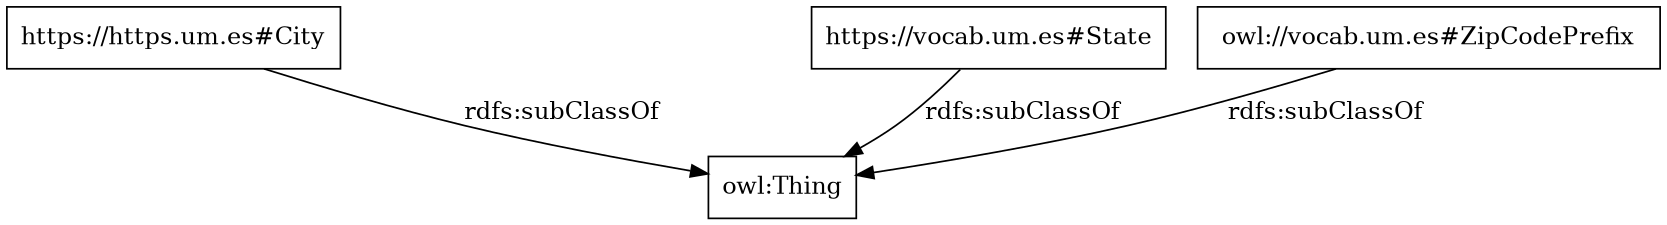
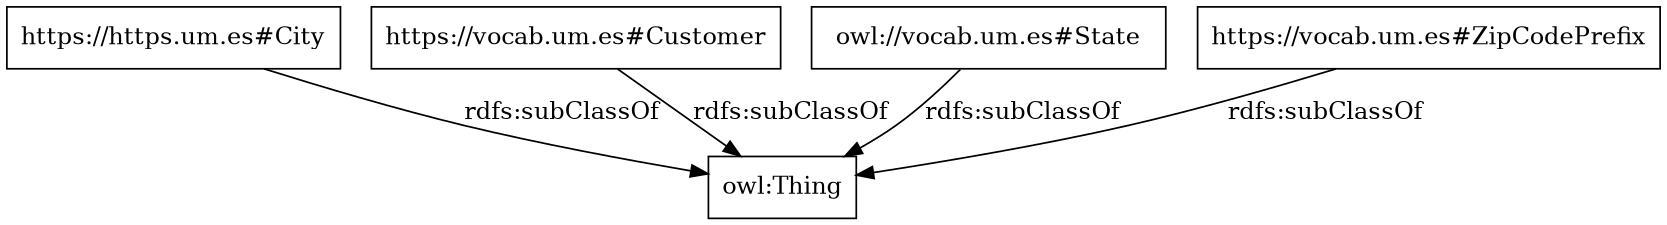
none -> (576, 38)
(989, 38) -> (989, 38)
(1429, 38) -> (1429, 38)
